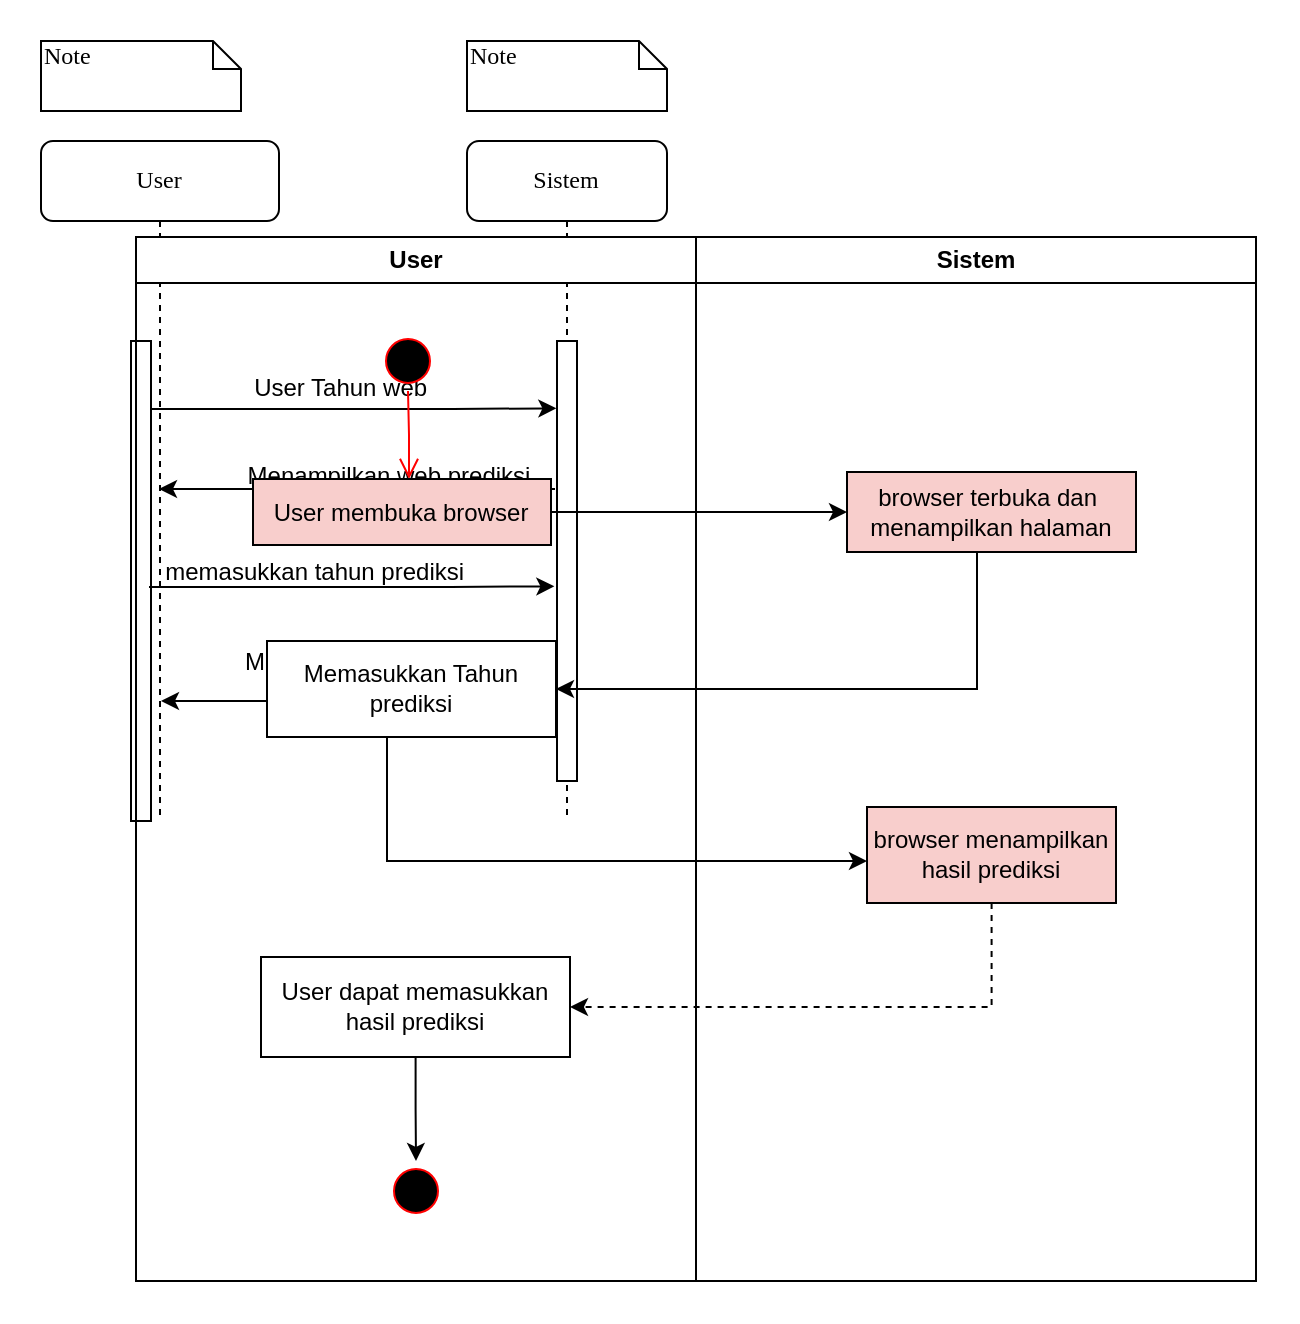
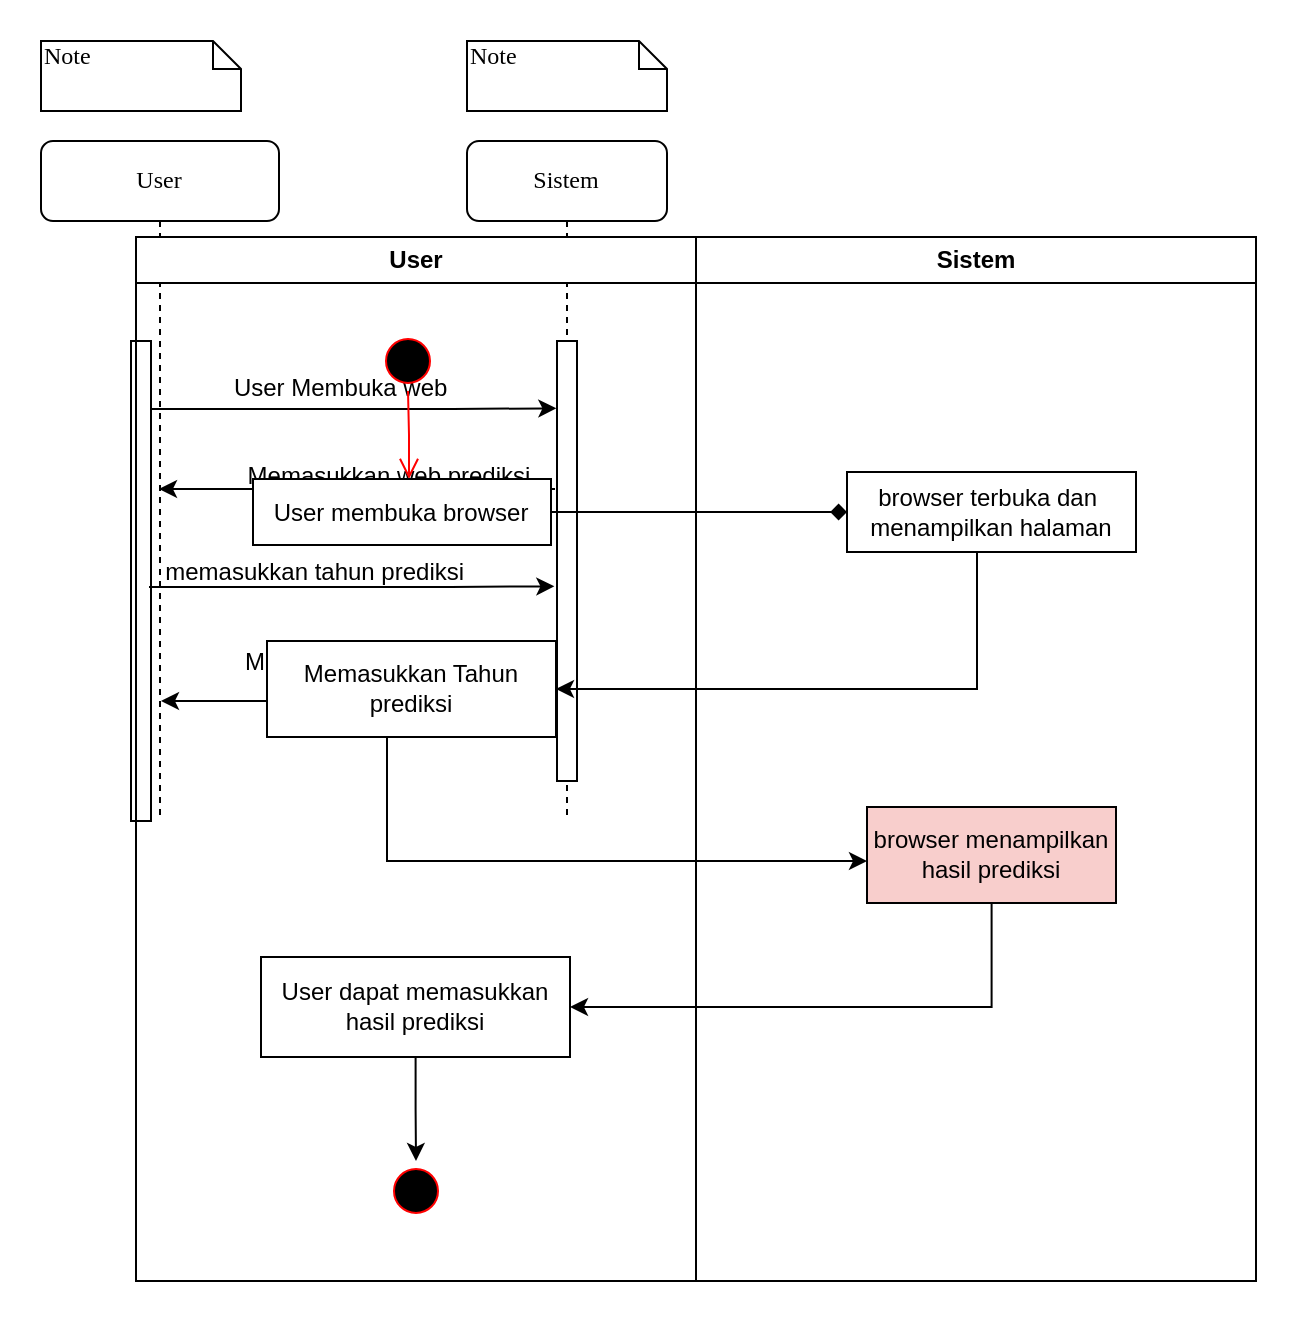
(345, 389) -> (345, 389)
(390, 477) -> (390, 477)
(402, 512) -> (402, 512)
(831, 512) -> (830, 512)
(992, 512) -> (992, 512)
(896, 1007) -> (896, 1007)
